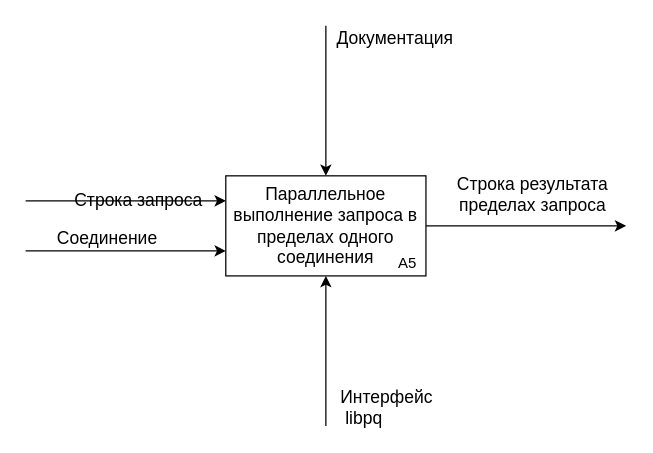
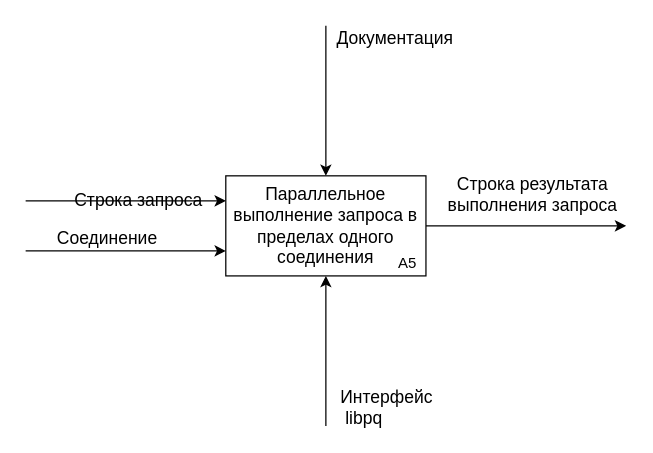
(533, 194) -> (533, 194)
